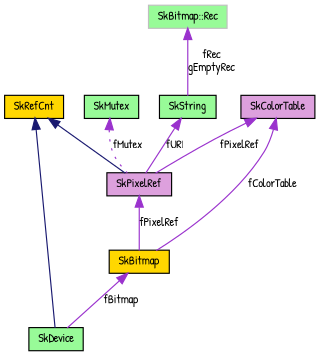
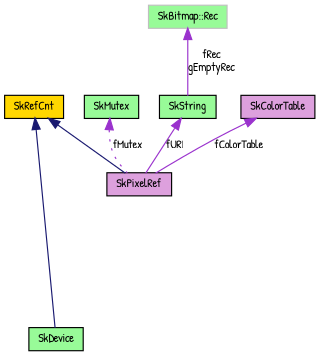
(239, 146) -> (239, 146)
(139, 262) -> none
